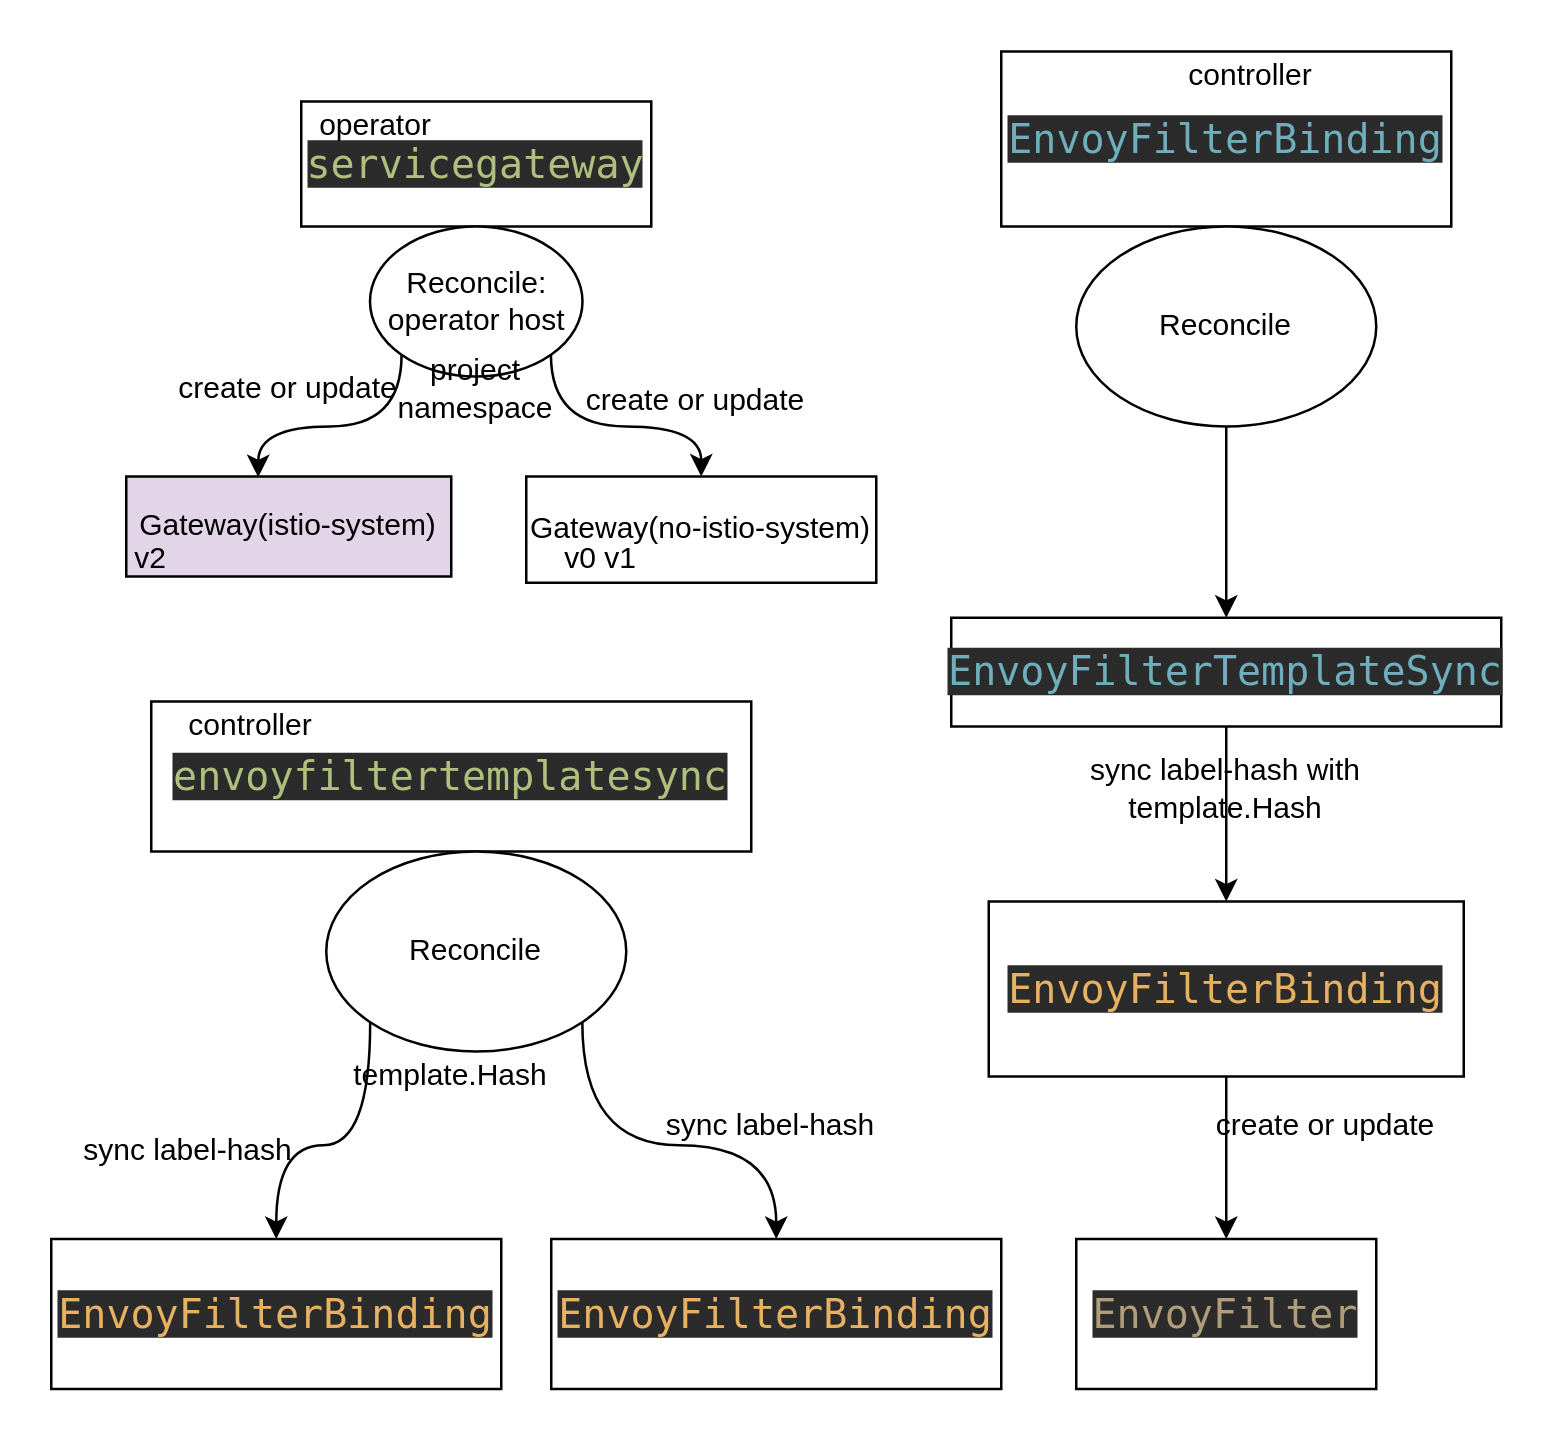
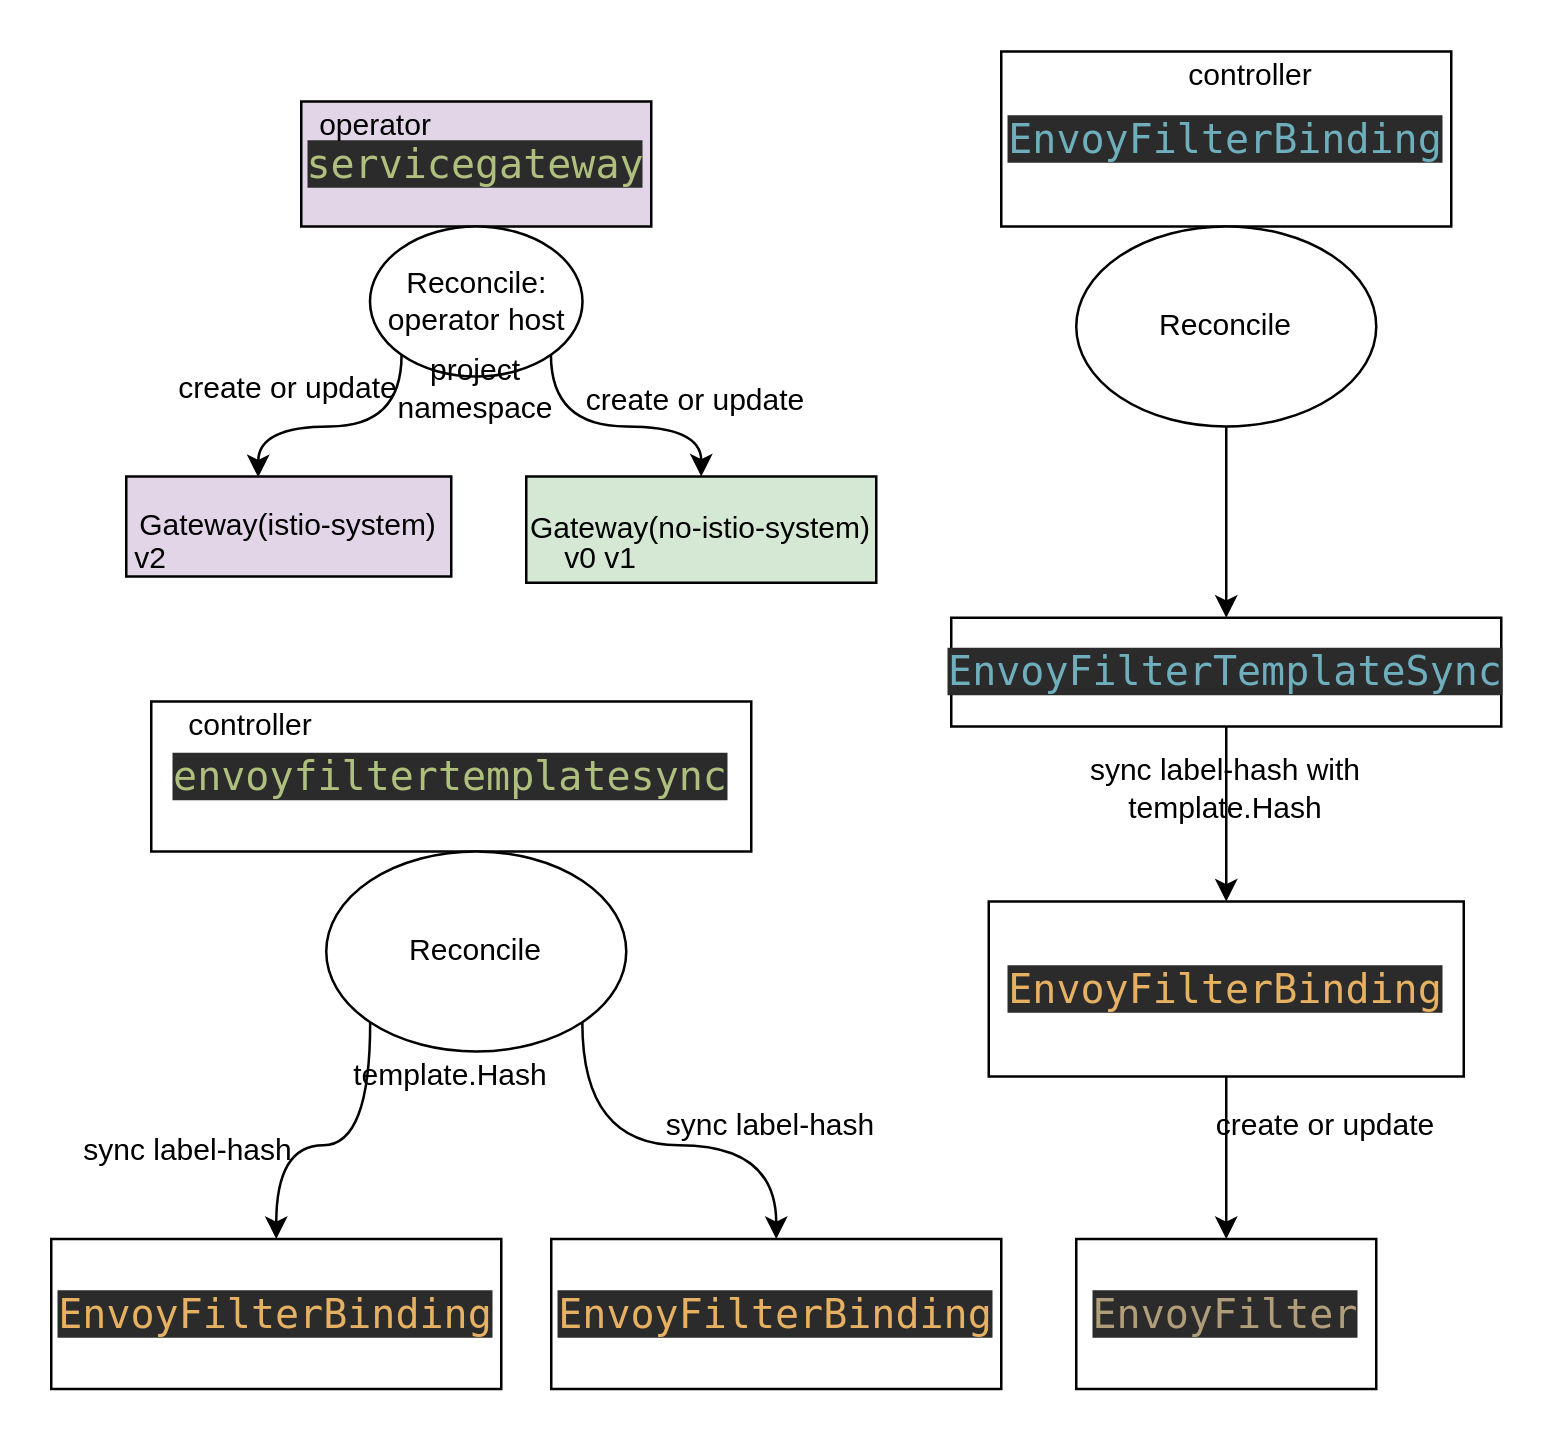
(476, 164) -> (476, 164)
(701, 529) -> (701, 529)
